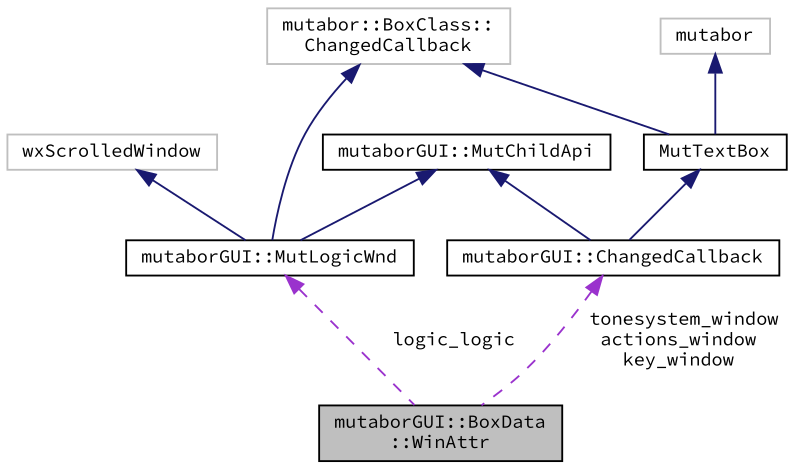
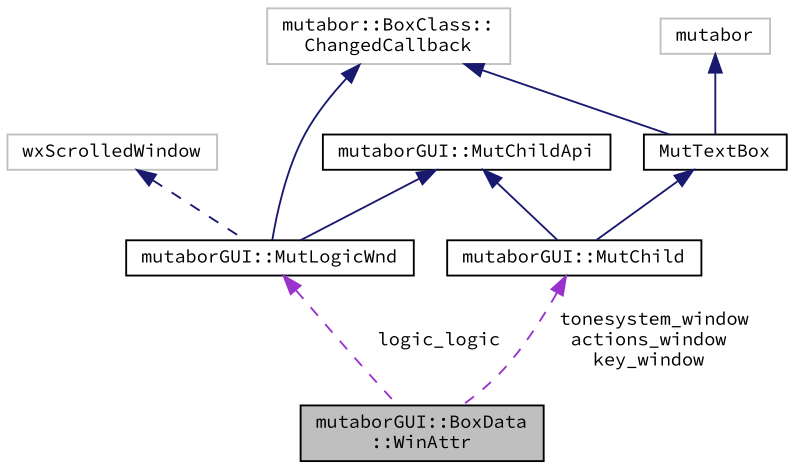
(199, 210) -> (199, 210)
(613, 258) -> (574, 258)
